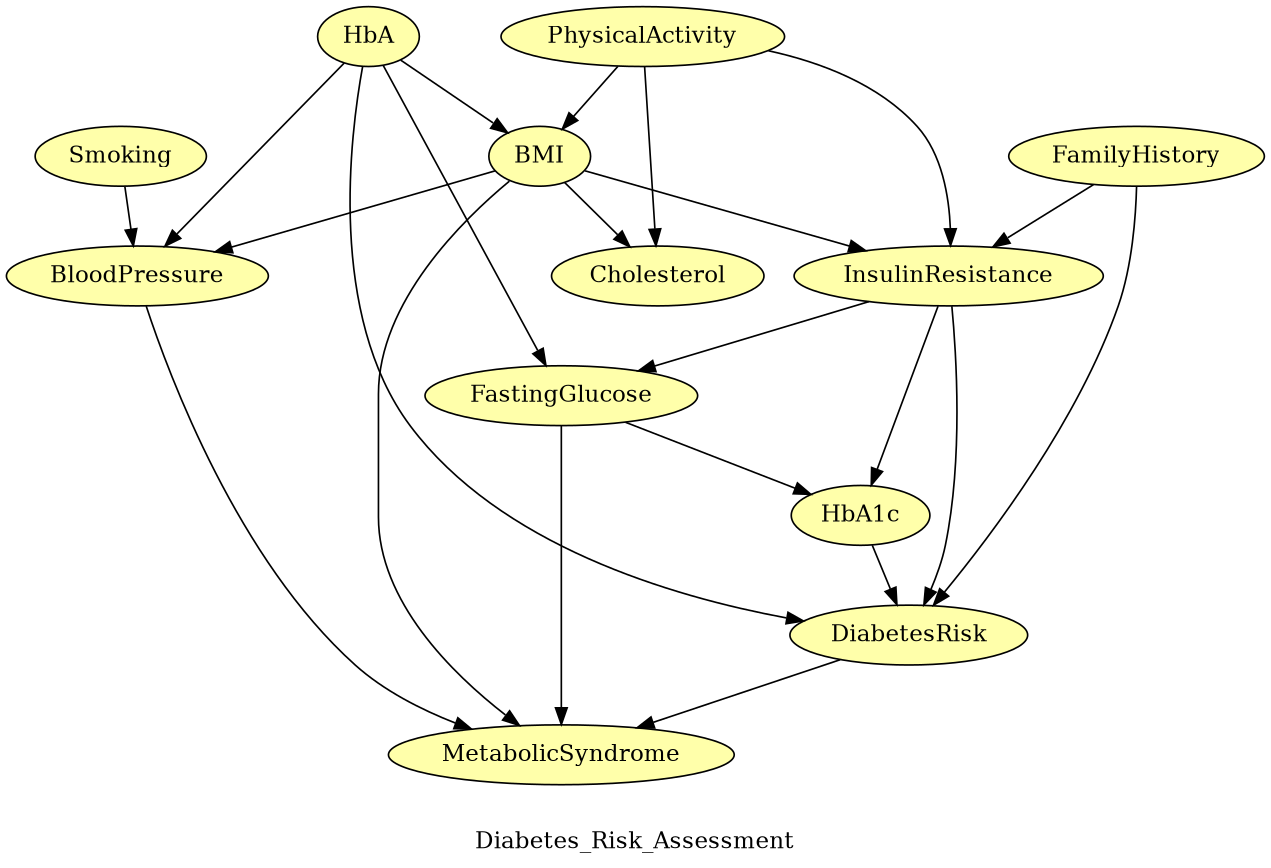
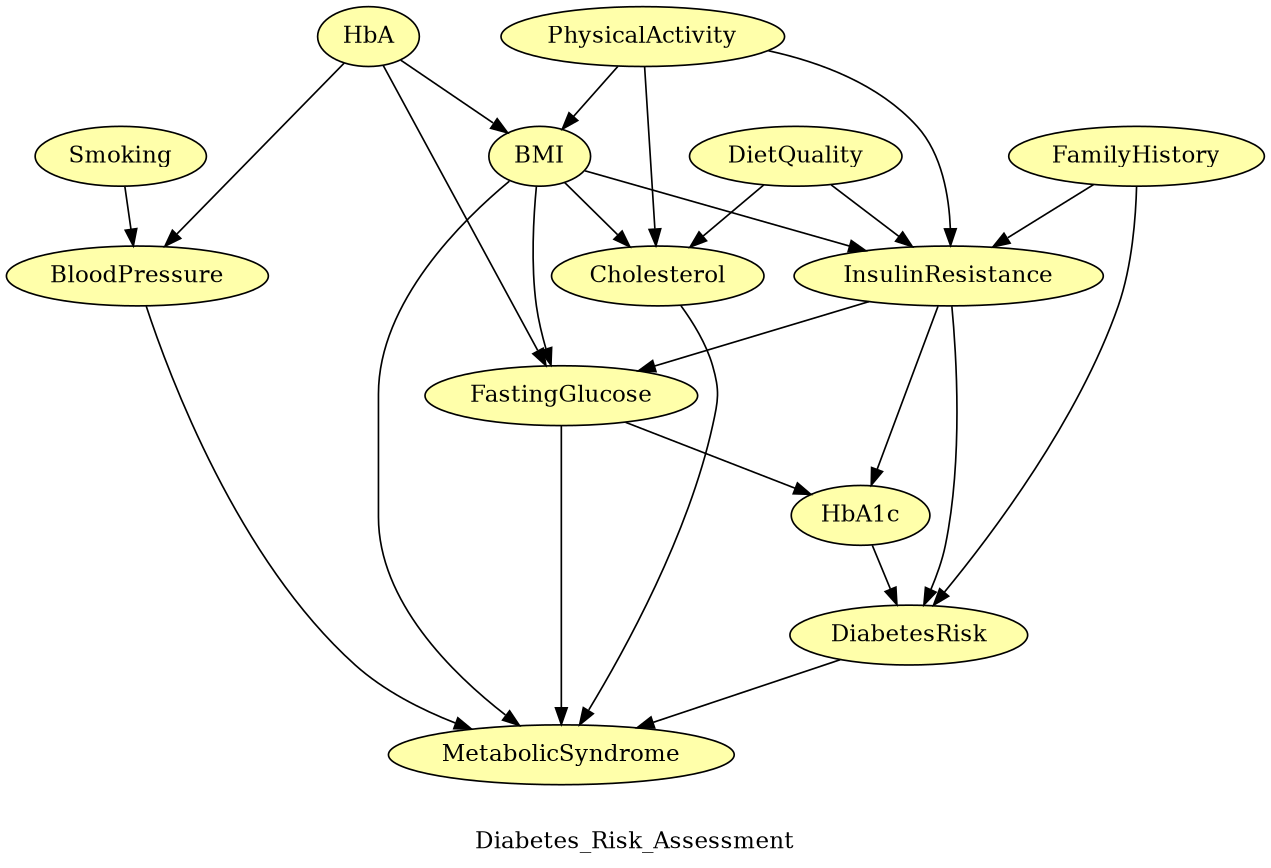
none -> (796, 156)
(363, 209) -> (533, 268)
(430, 448) -> none
none -> (686, 513)
